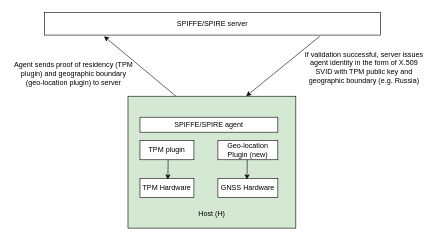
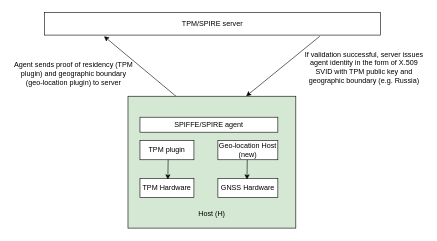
(213, 24) -> (213, 24)
(248, 150) -> (248, 150)
